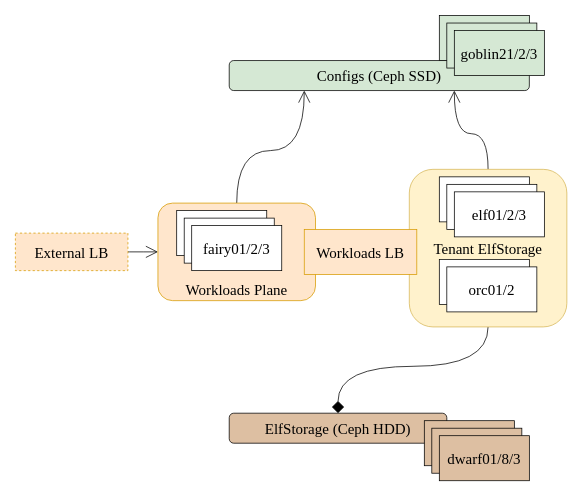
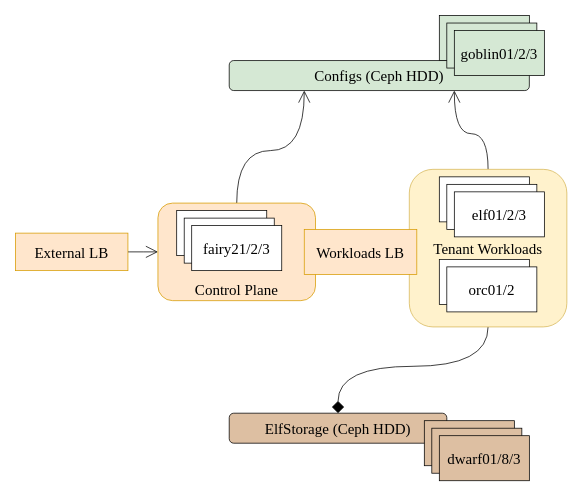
(499, 53) -> (499, 53)
(379, 75) -> (379, 75)
(237, 248) -> (237, 248)
(488, 248) -> (488, 248)
(72, 252) -> (72, 252)
(237, 289) -> (237, 289)
